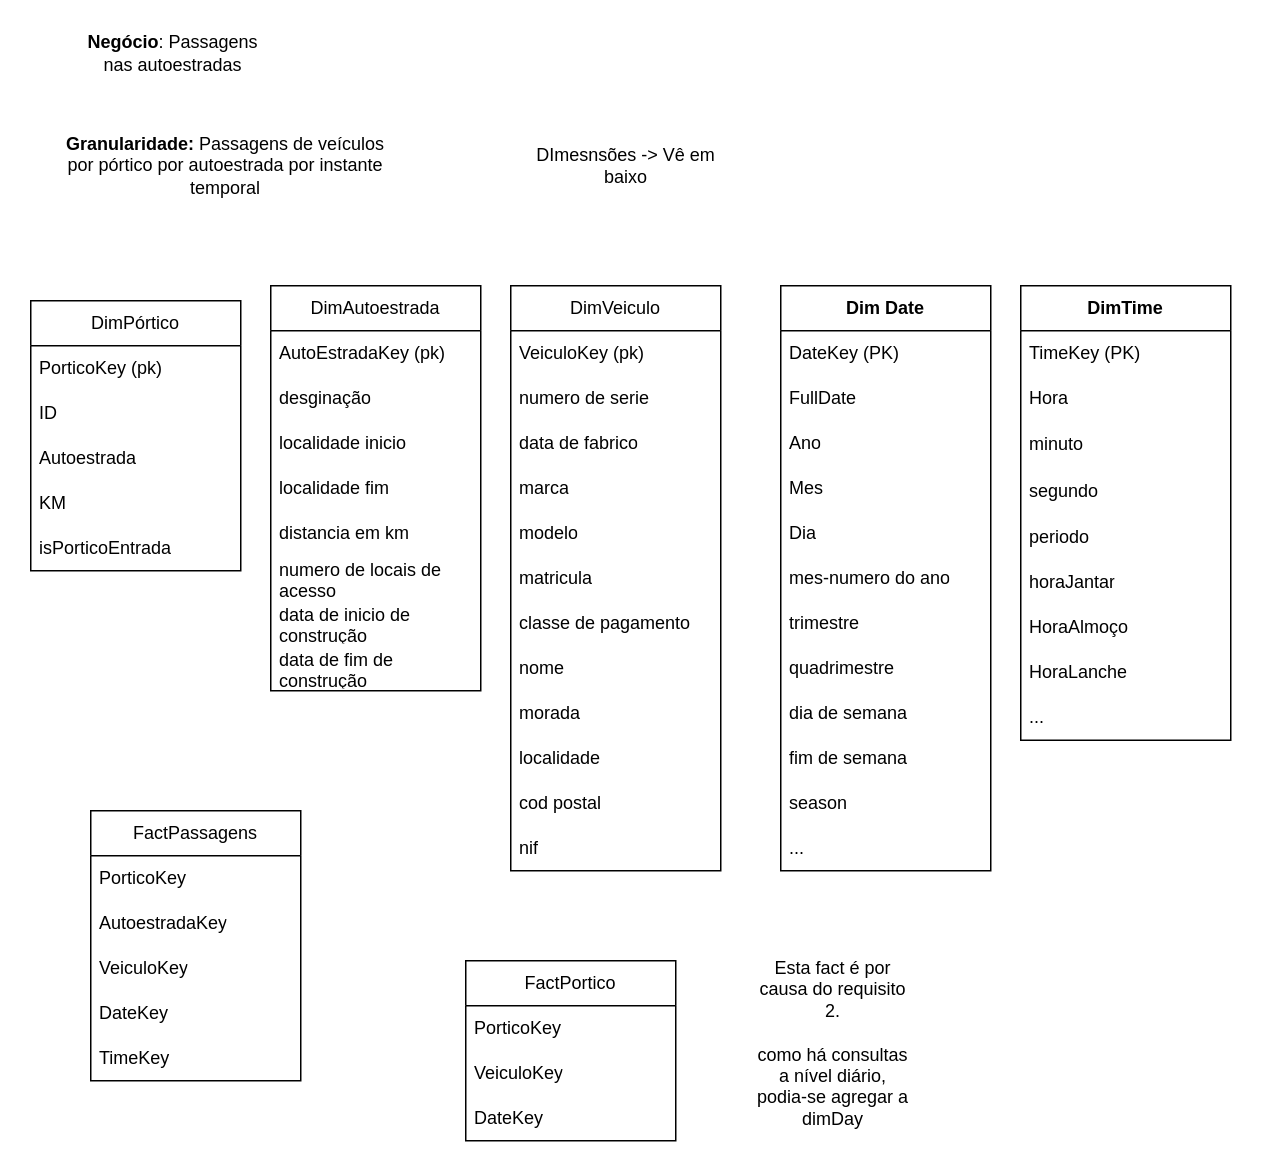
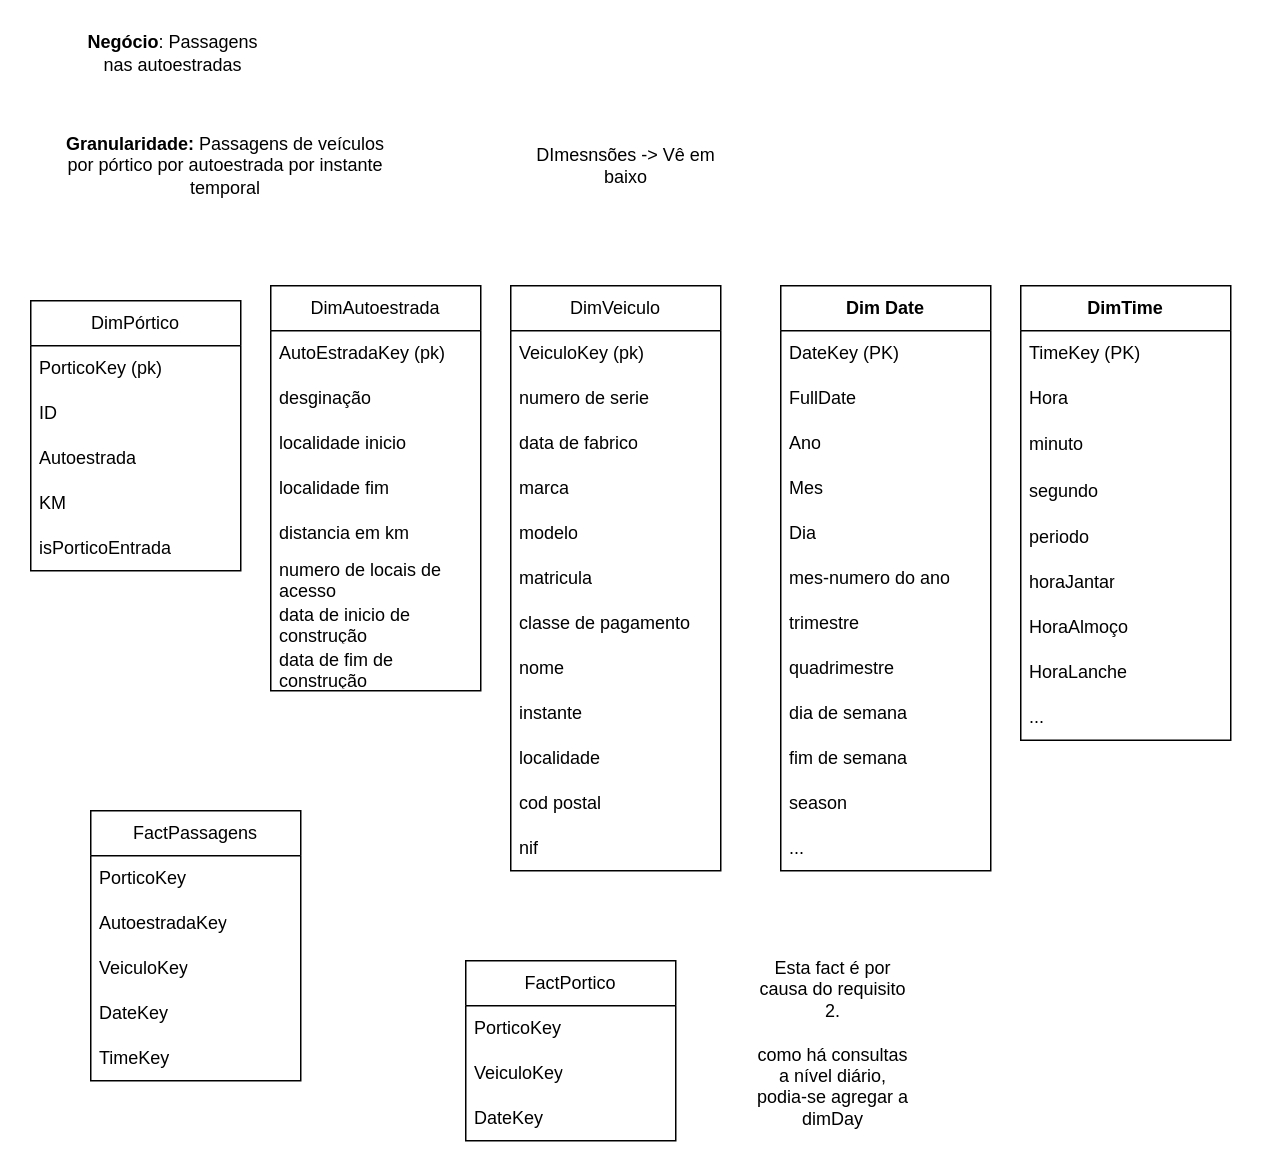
(550, 713) -> (558, 713)
